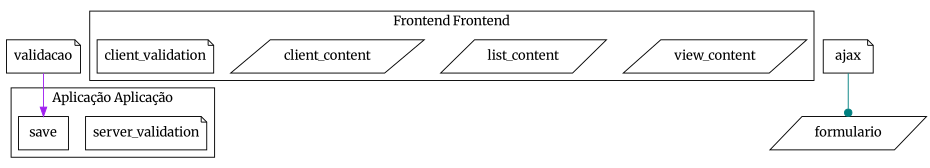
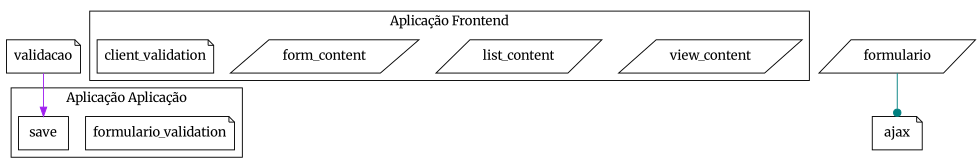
(452, 22) -> (450, 22)
(327, 56) -> (325, 56)
(848, 91) -> (897, 91)
(146, 133) -> (160, 133)
